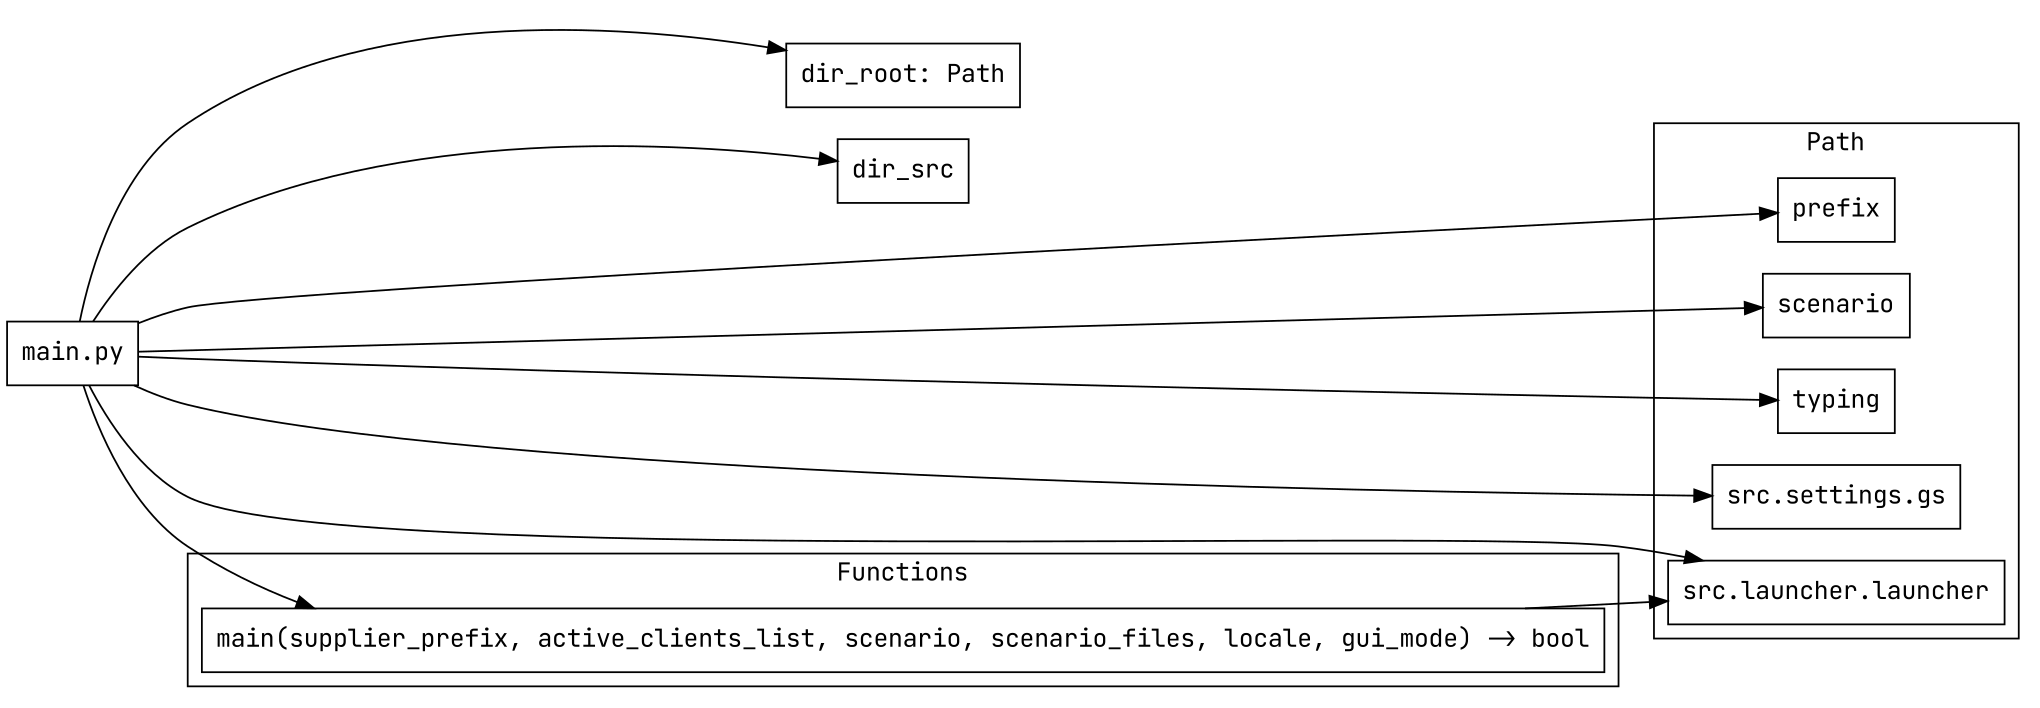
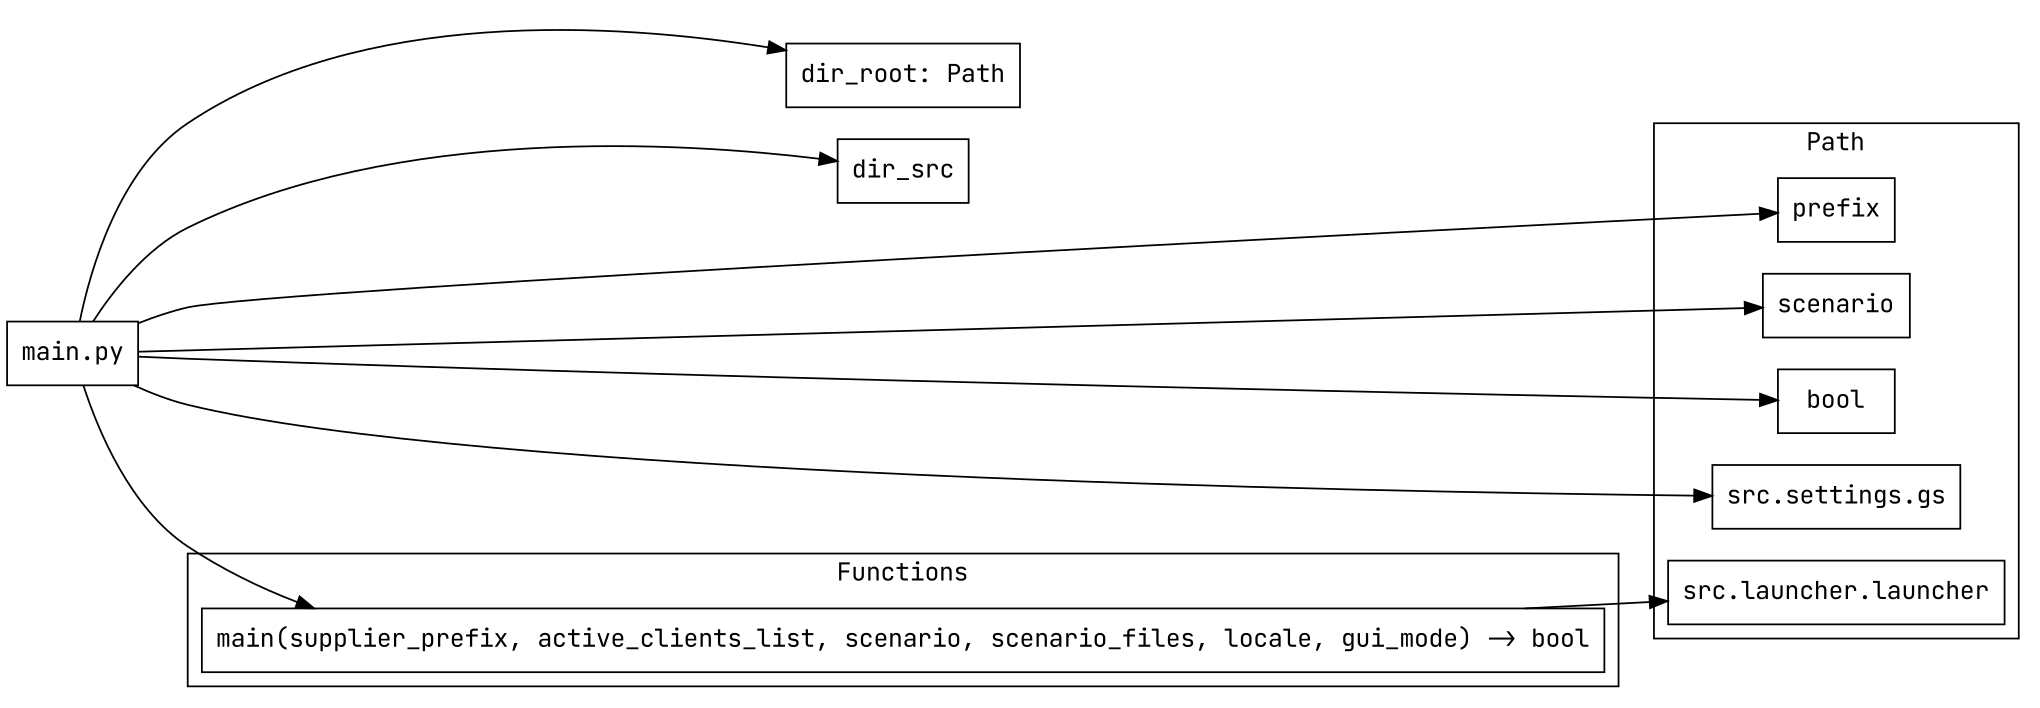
(1836, 401) -> (1836, 401)
(860, 541) -> none
